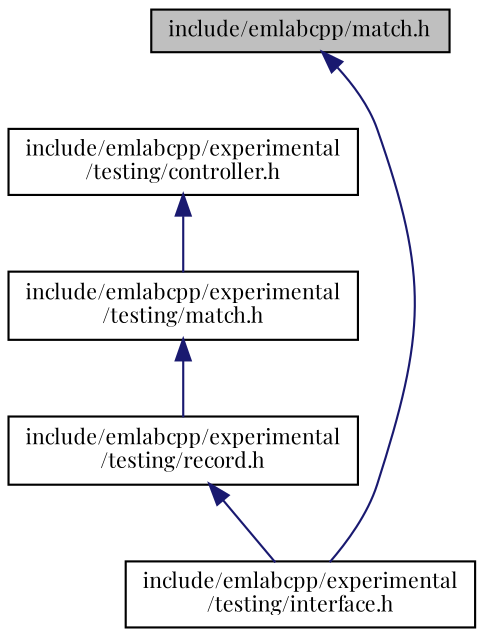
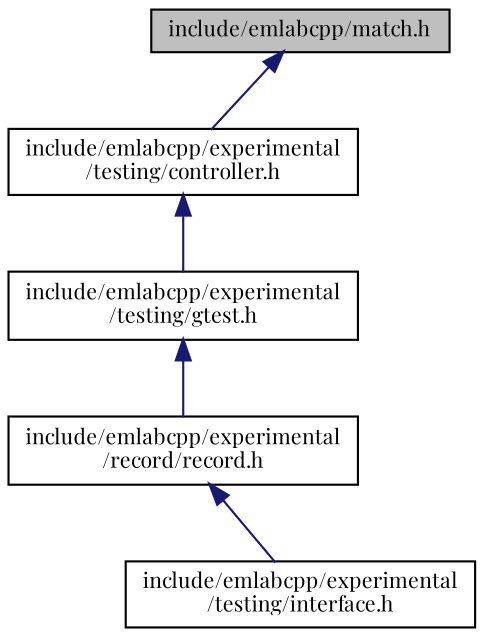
(183, 306) -> (183, 306)
(414, 316) -> (240, 98)
(183, 451) -> (183, 451)
